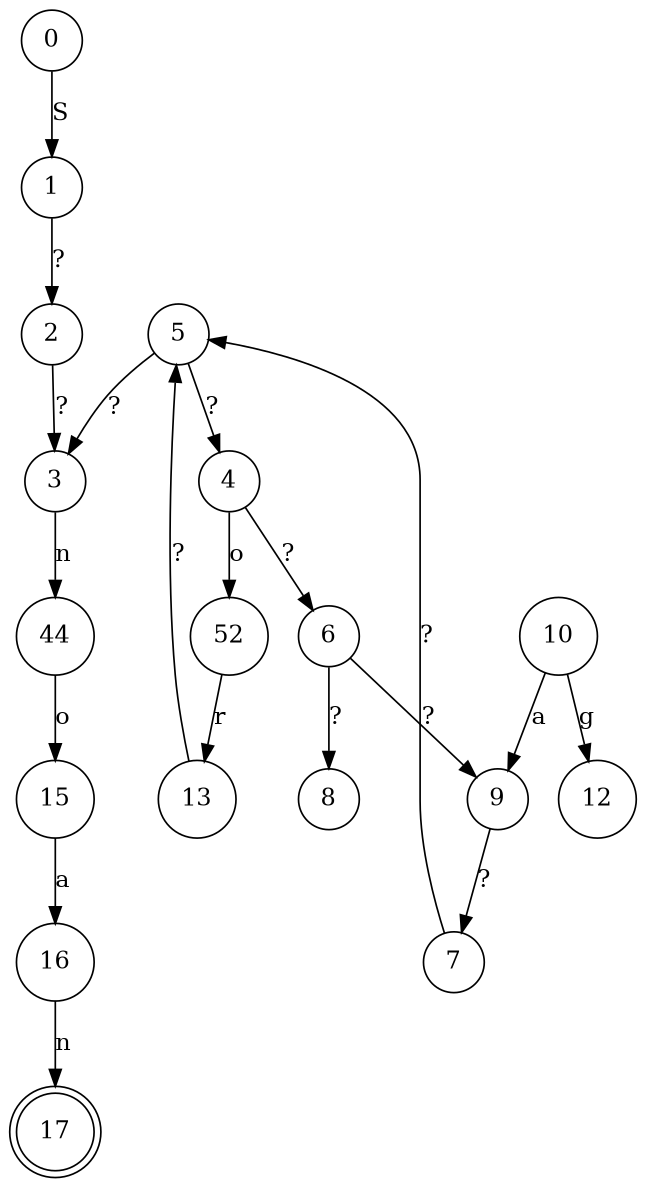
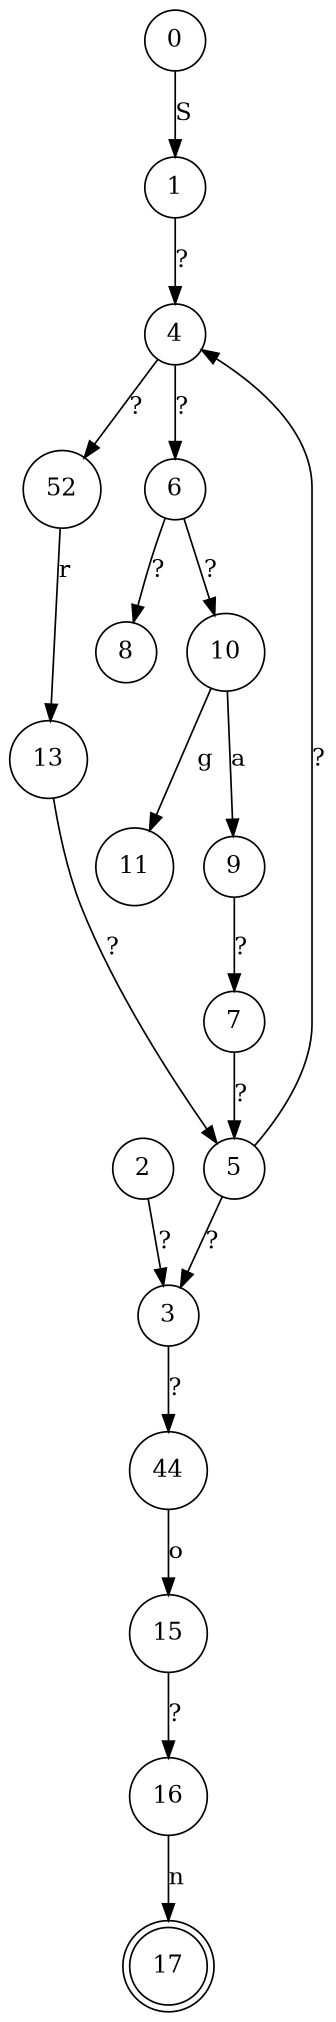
(52, 252) -> (175, 252)
(64, 555) -> (175, 1389)
(237, 555) -> (136, 408)
(407, 712) -> (197, 559)
(597, 799) -> (135, 867)
(63, 881) -> (175, 1715)
